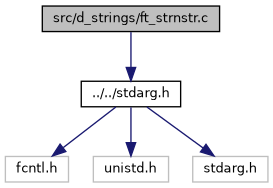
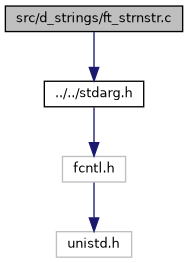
(131, 125) -> (94, 200)
(230, 169) -> none
